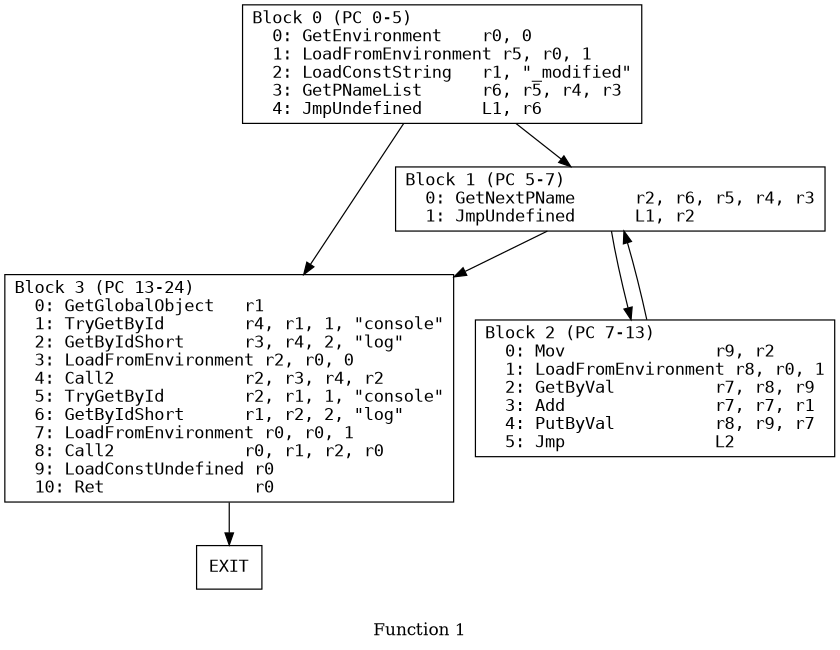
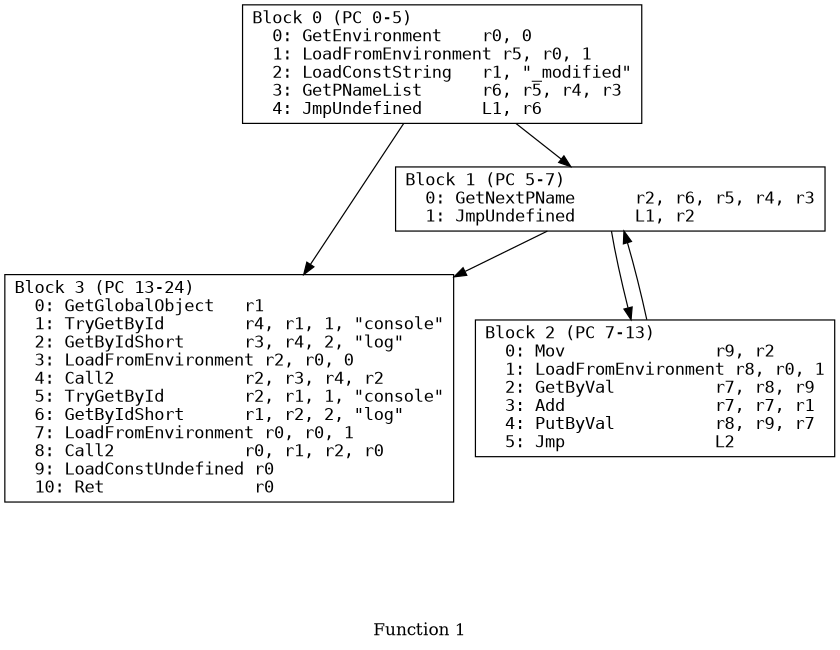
(229, 567) -> none
